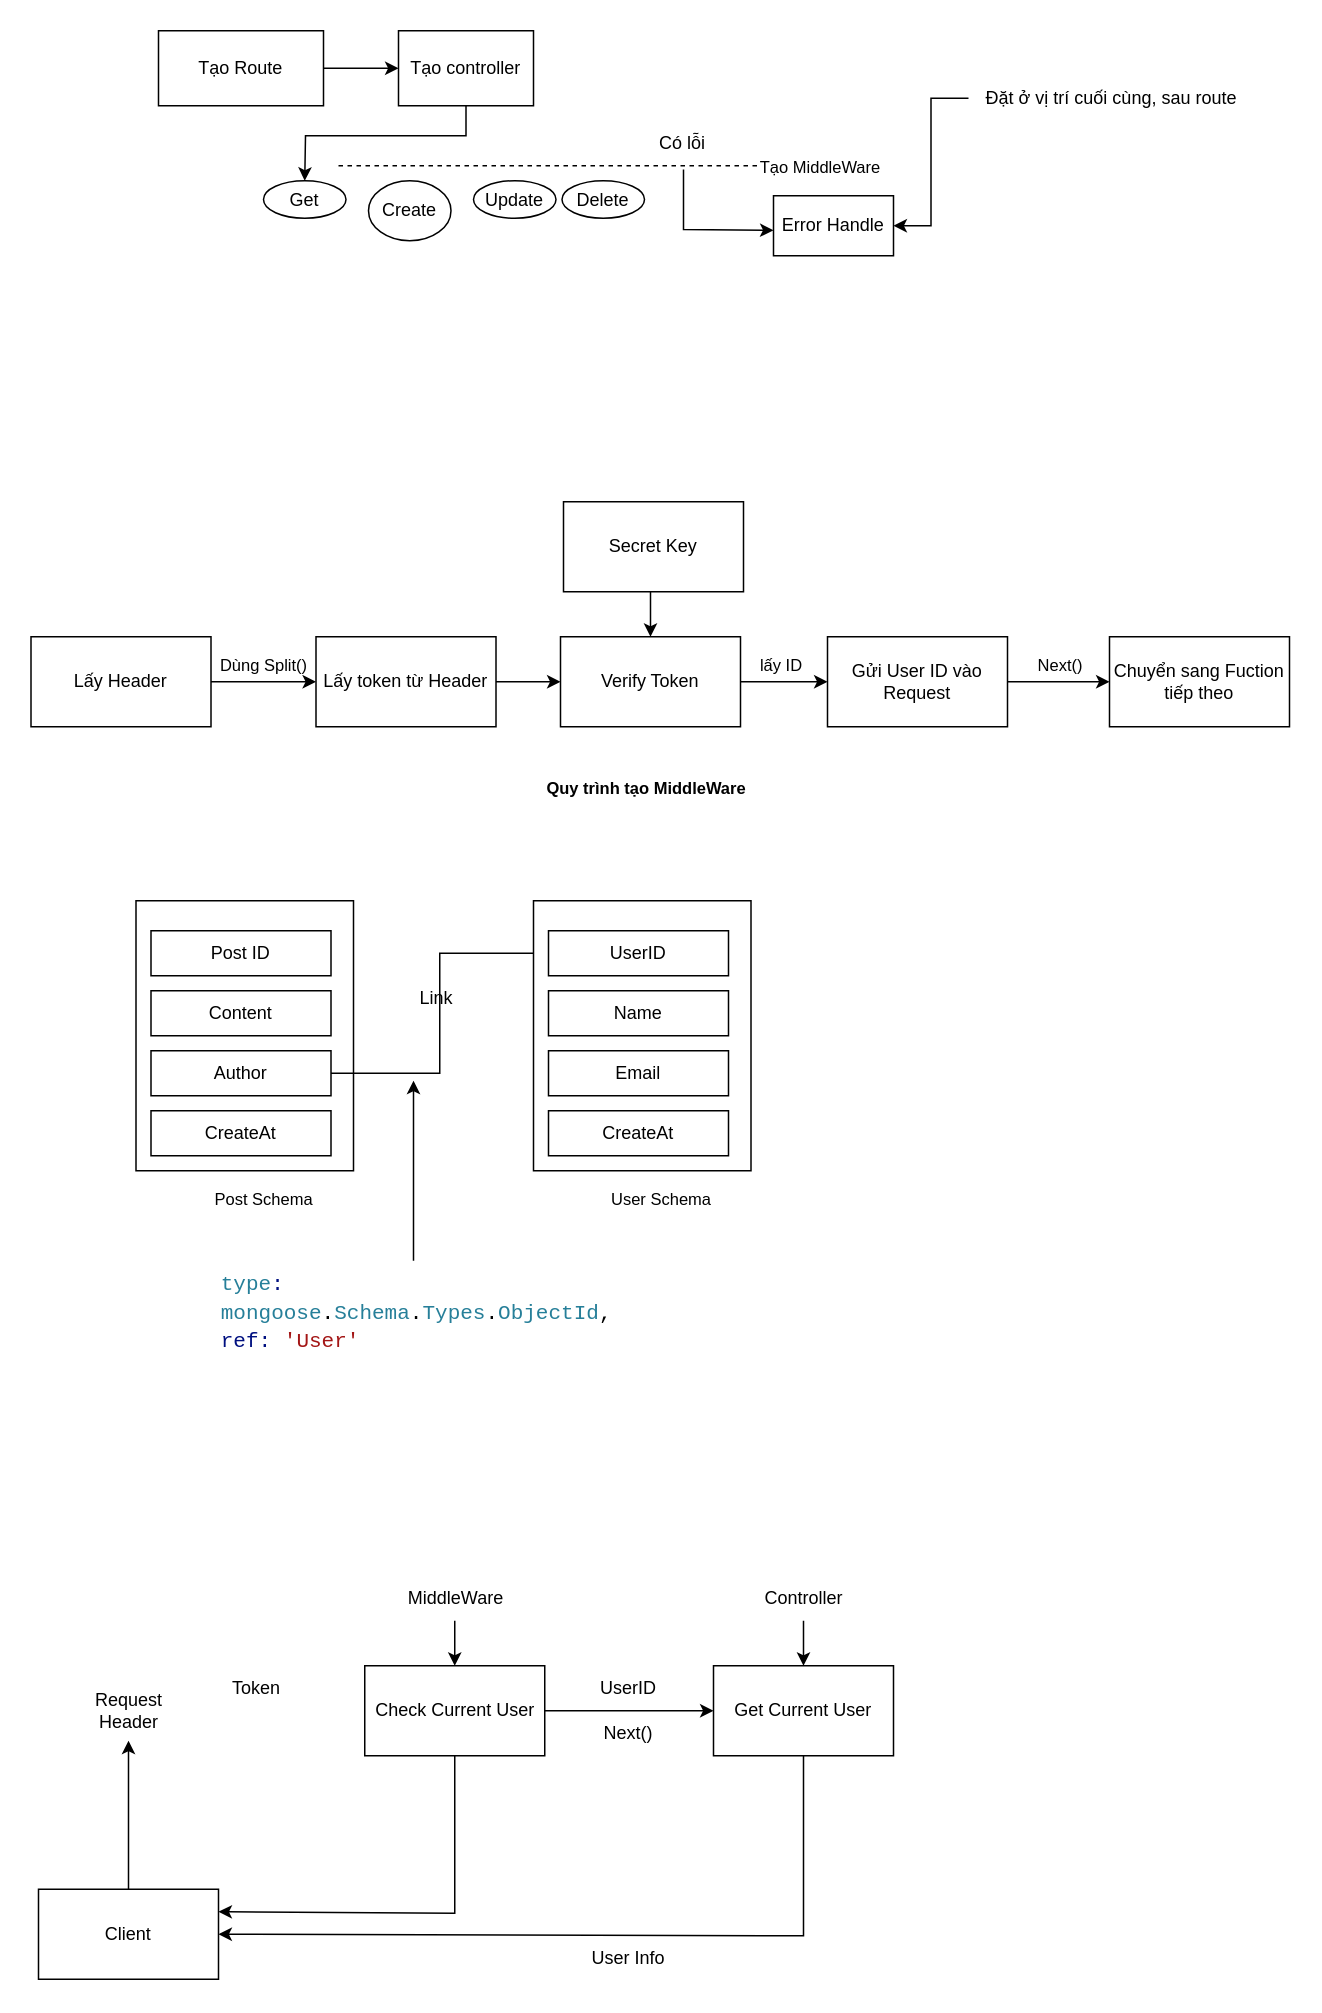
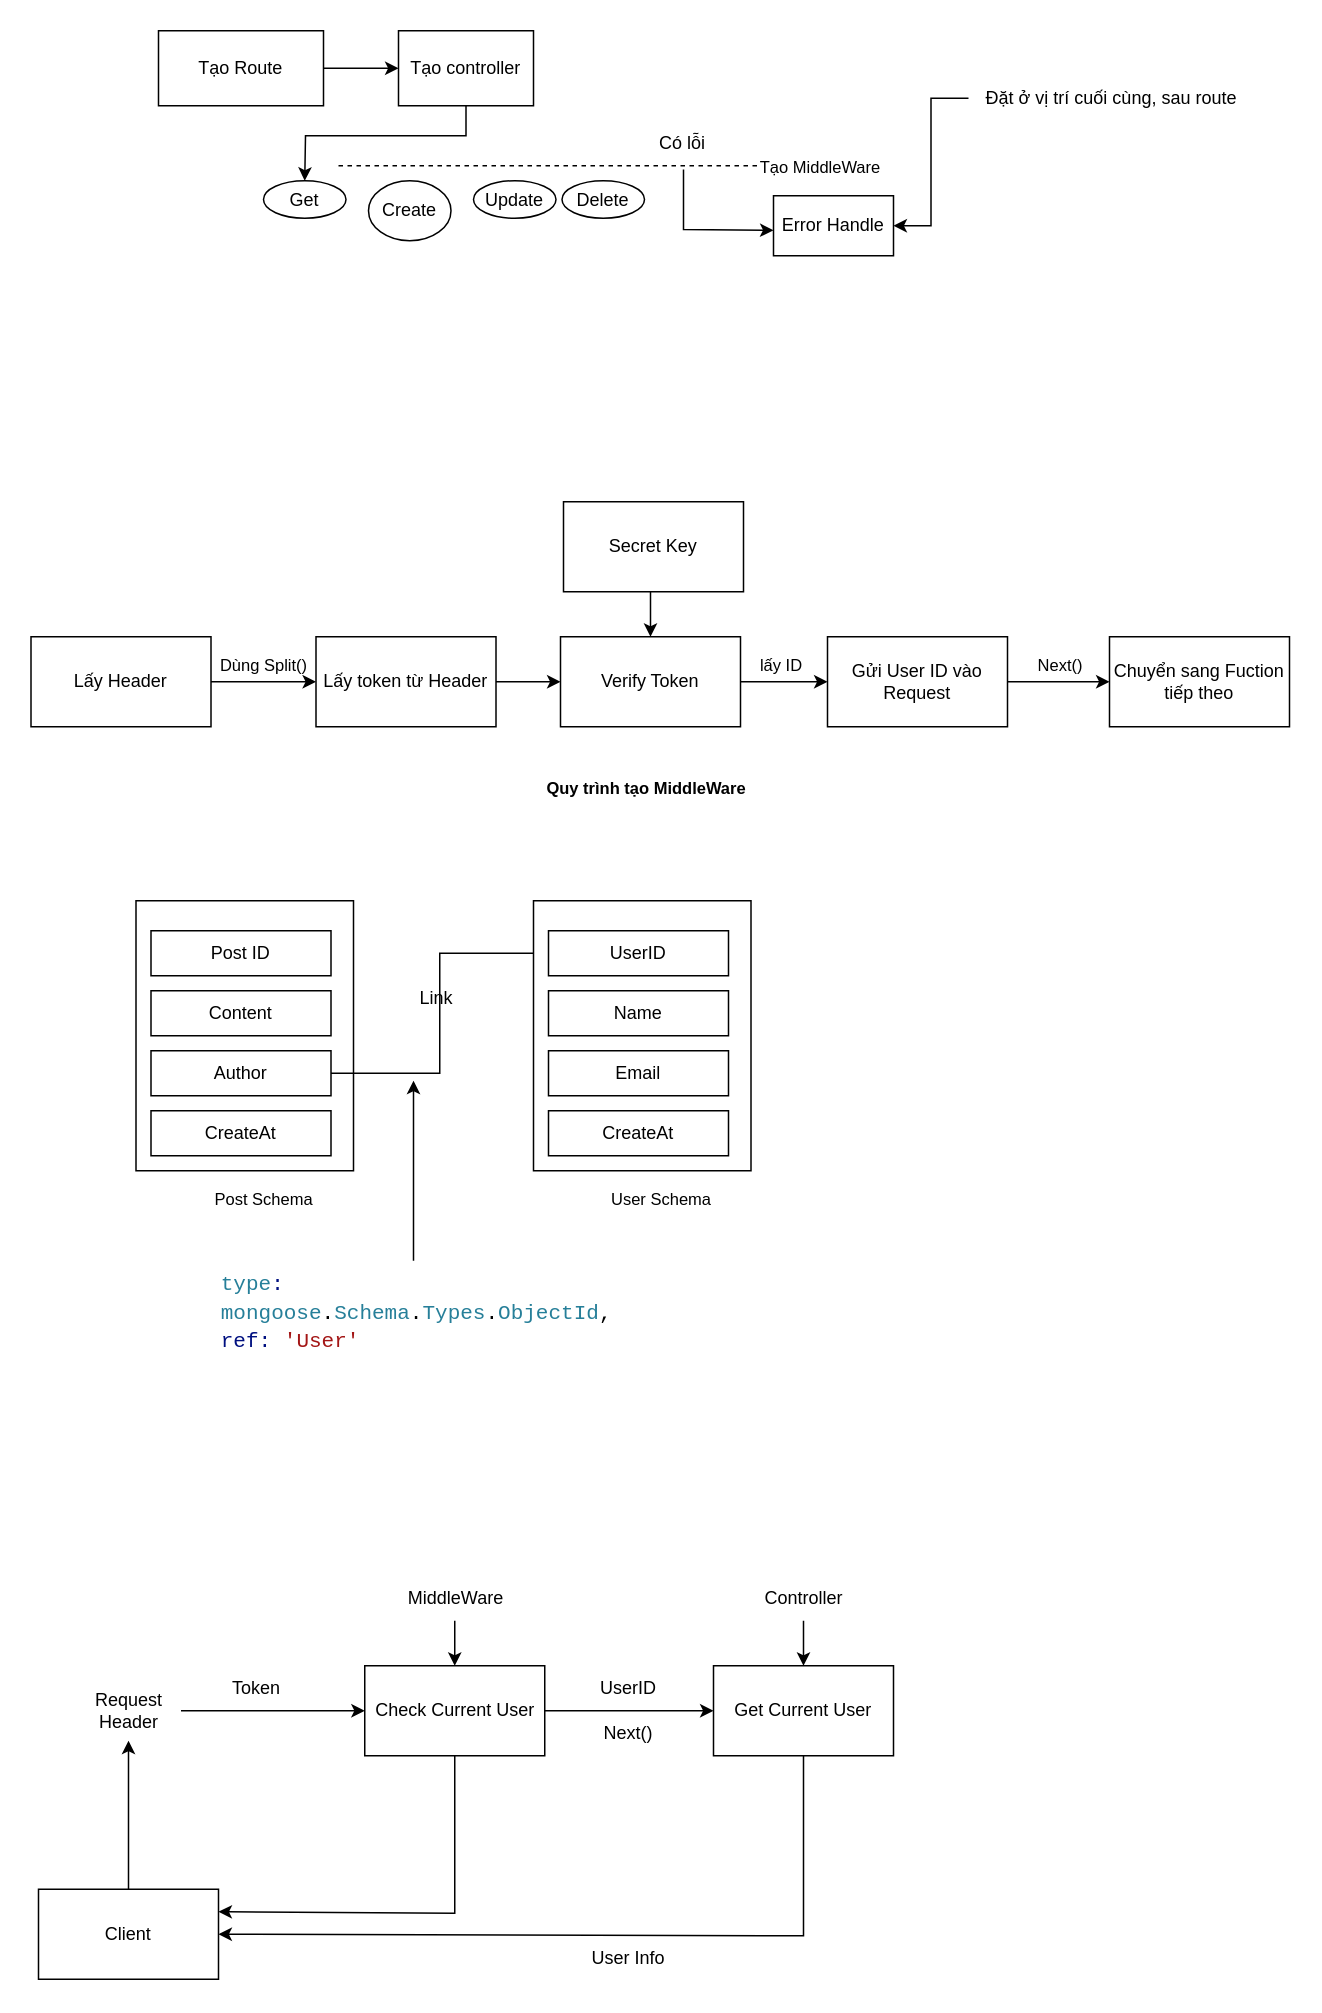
none -> (268, 1711)
